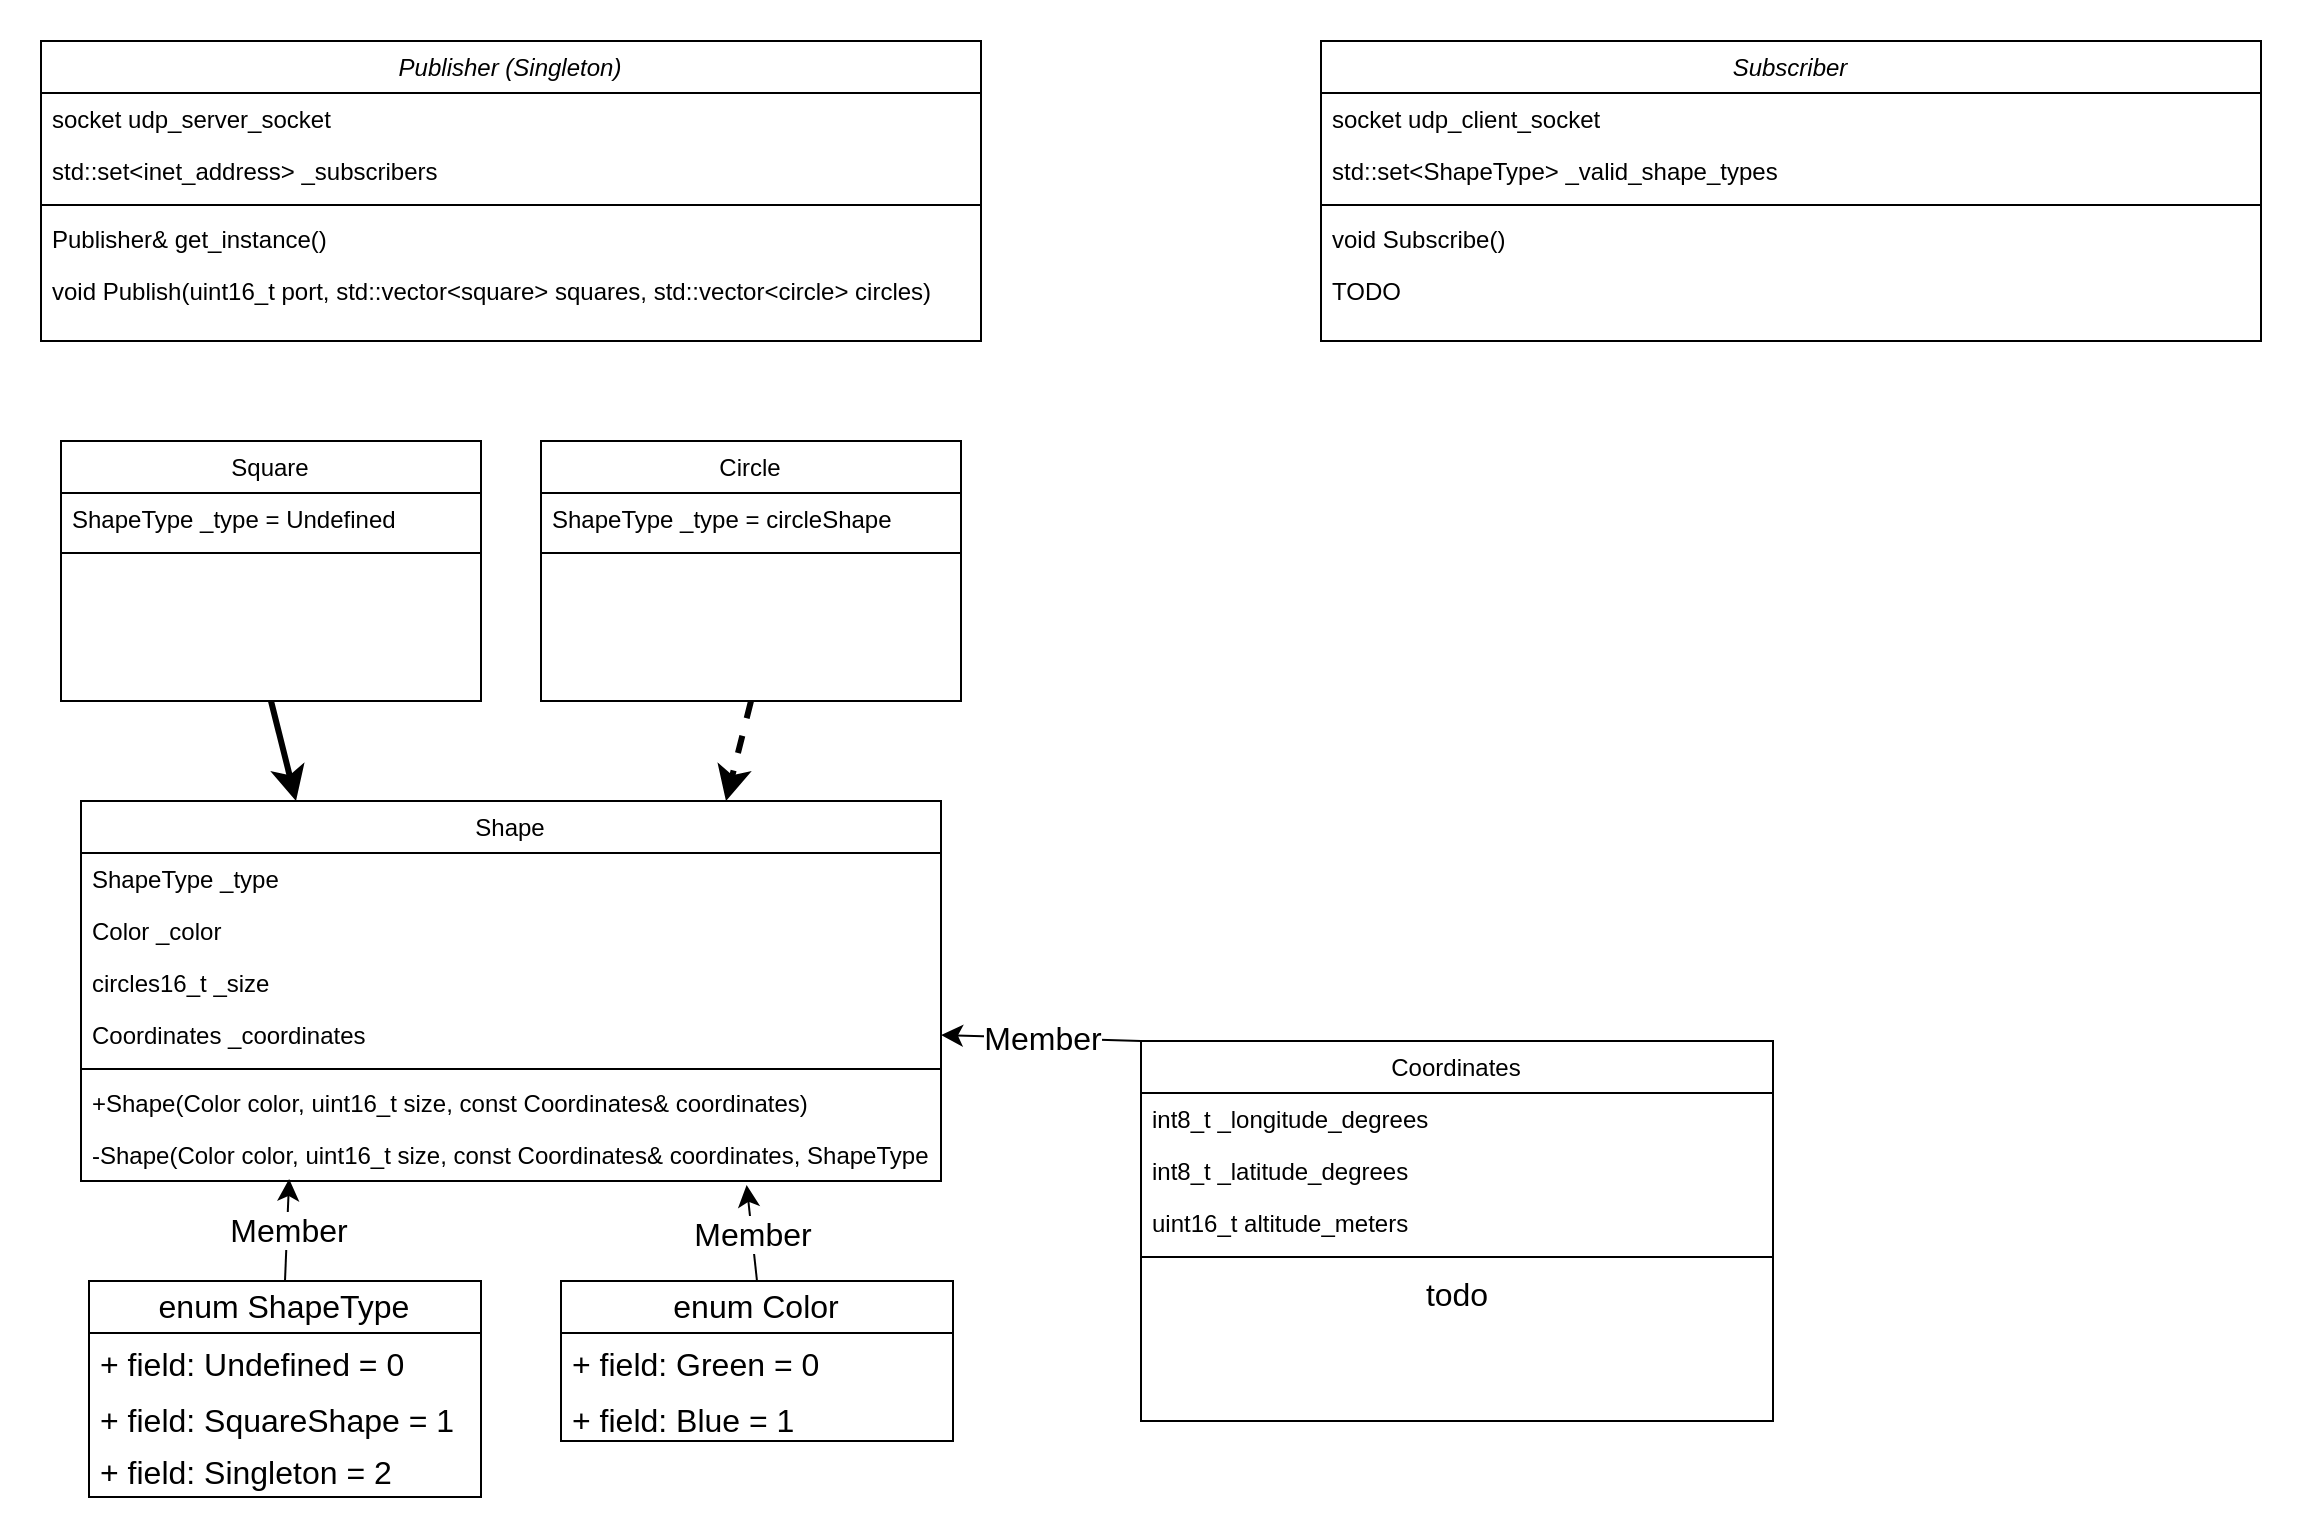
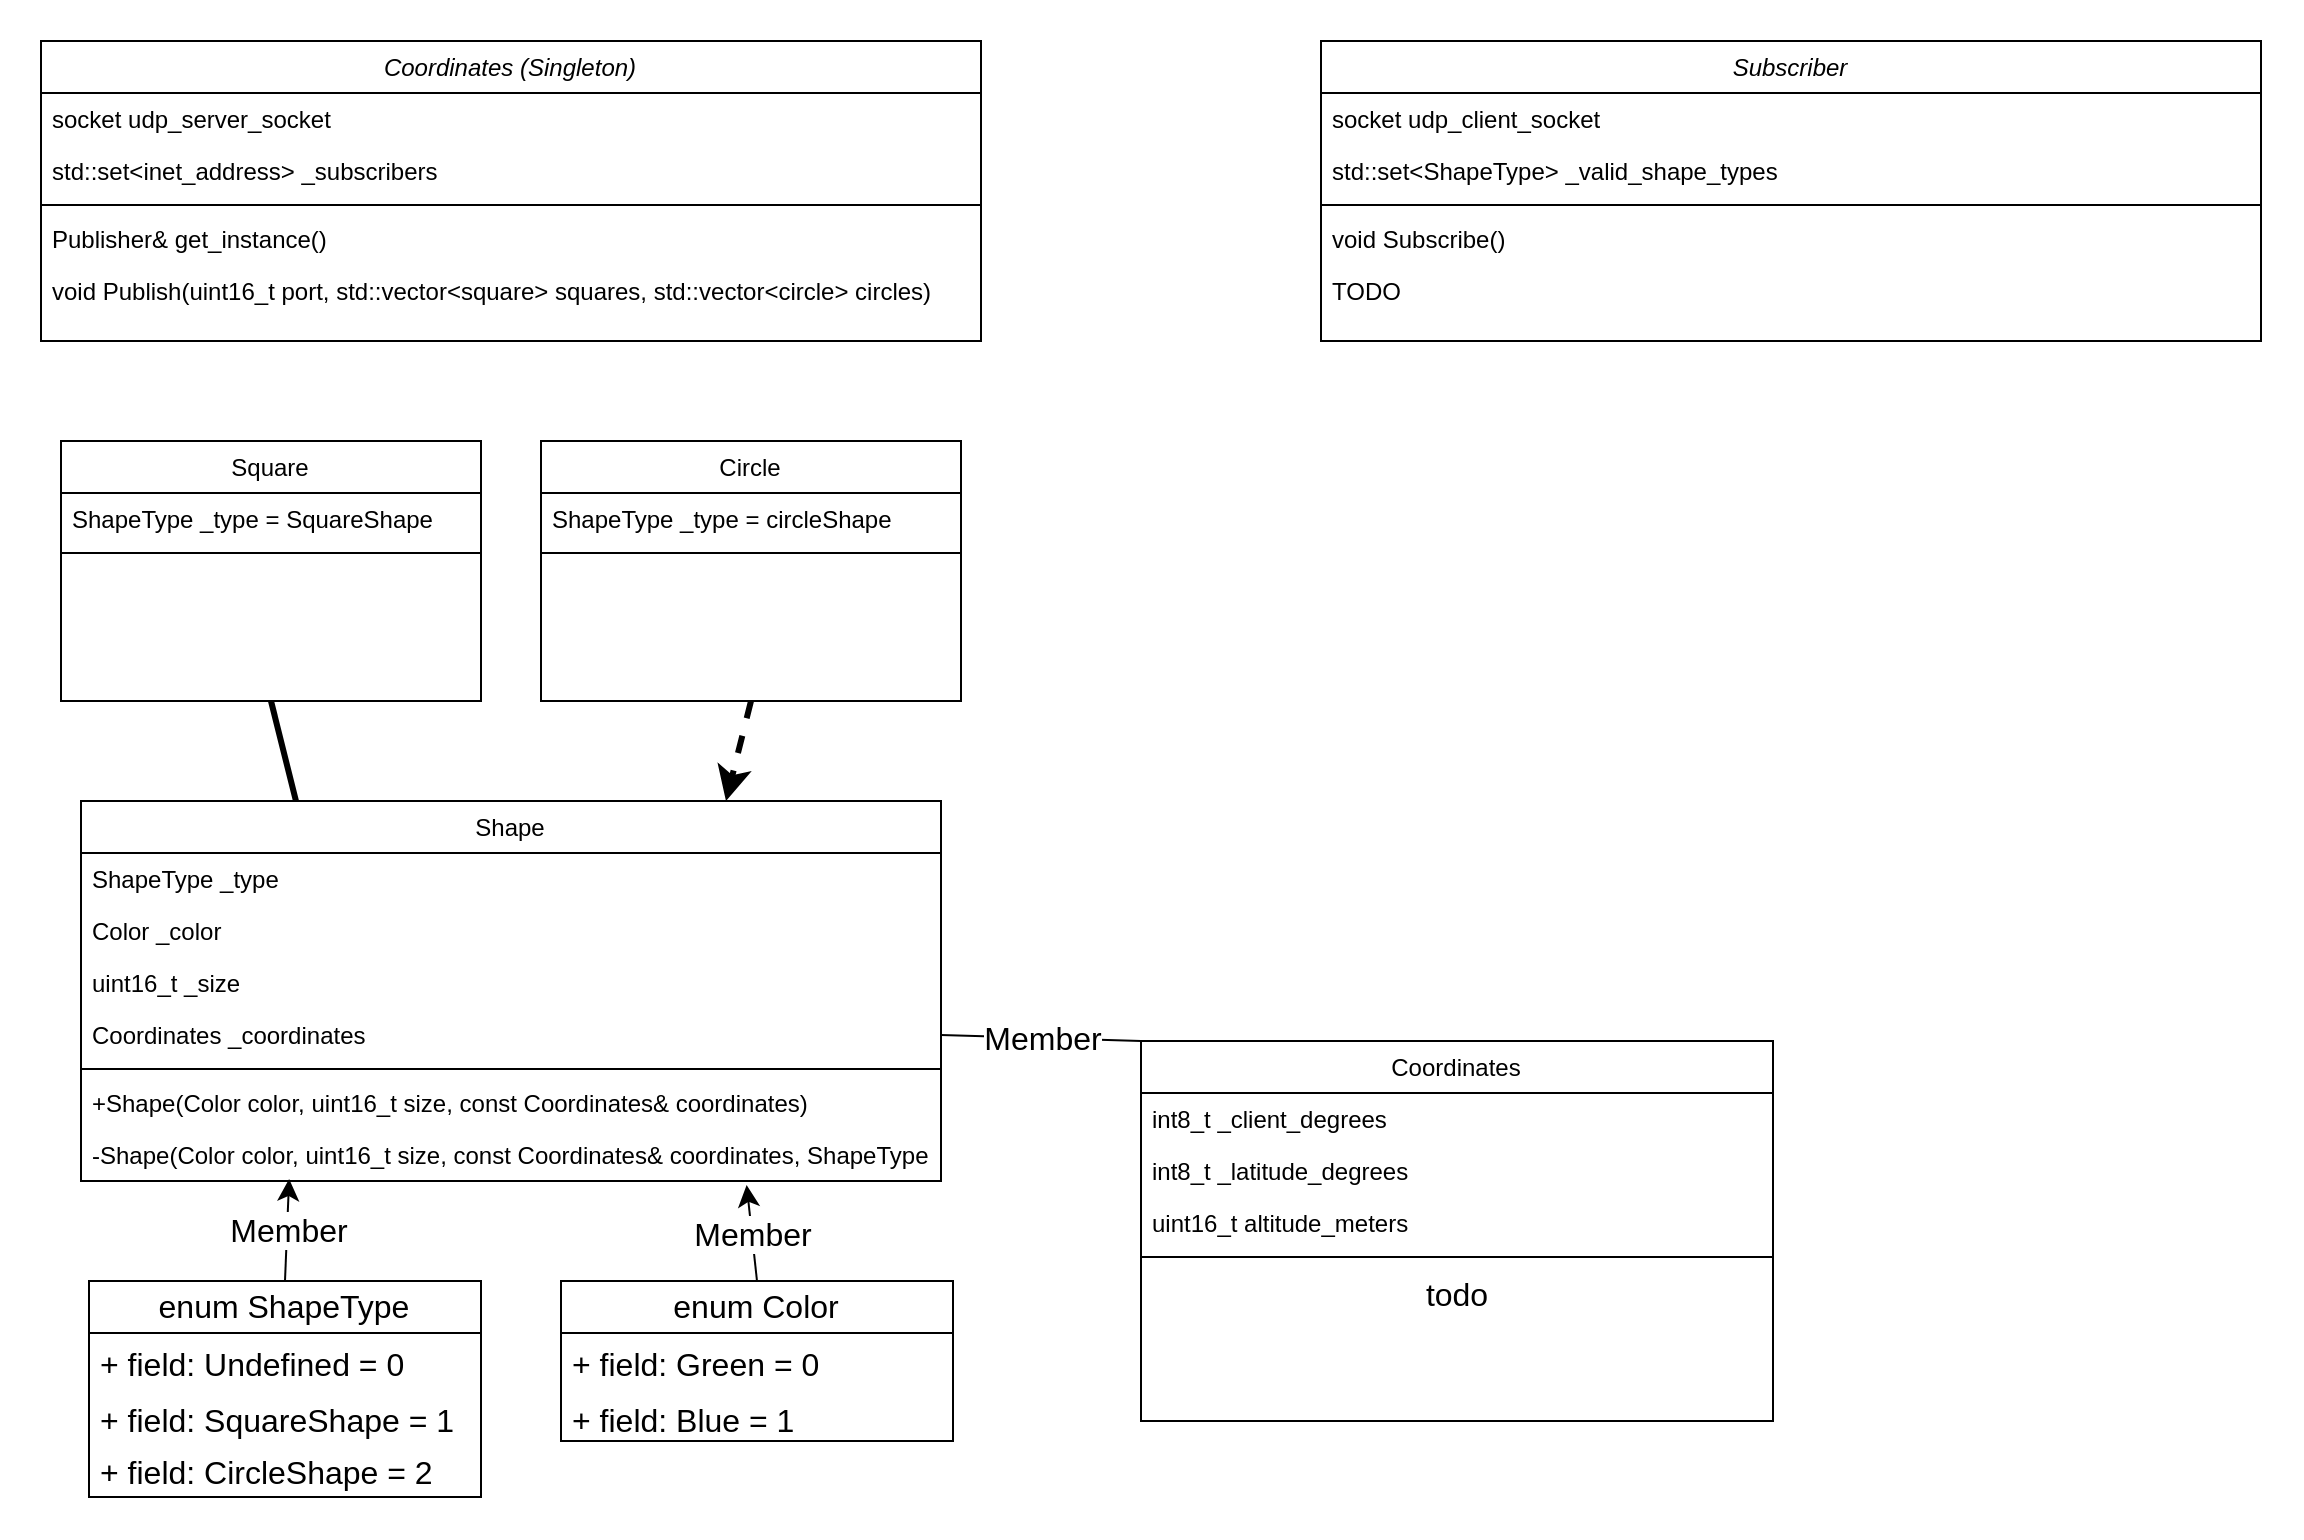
(510, 68) -> (510, 68)
(241, 520) -> (258, 520)
(290, 777) -> (293, 788)
(194, 984) -> (177, 984)
(959, 1036) -> (952, 1035)
(1308, 1120) -> (1287, 1120)
(261, 1474) -> (279, 1474)
